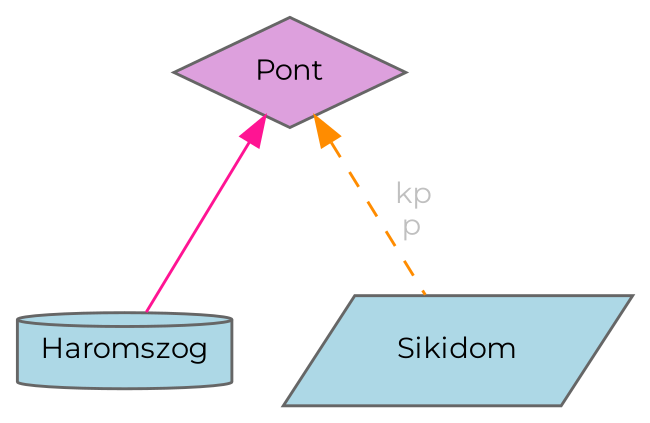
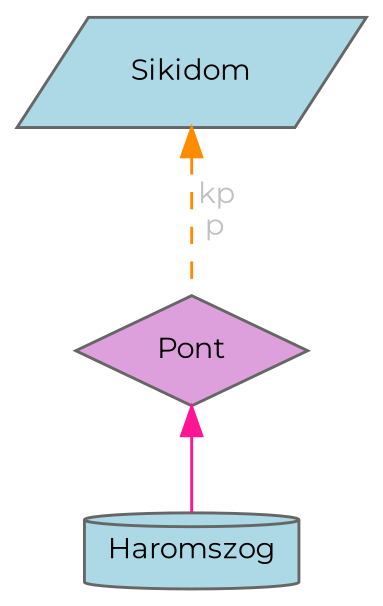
(378, 219) -> (192, 226)
